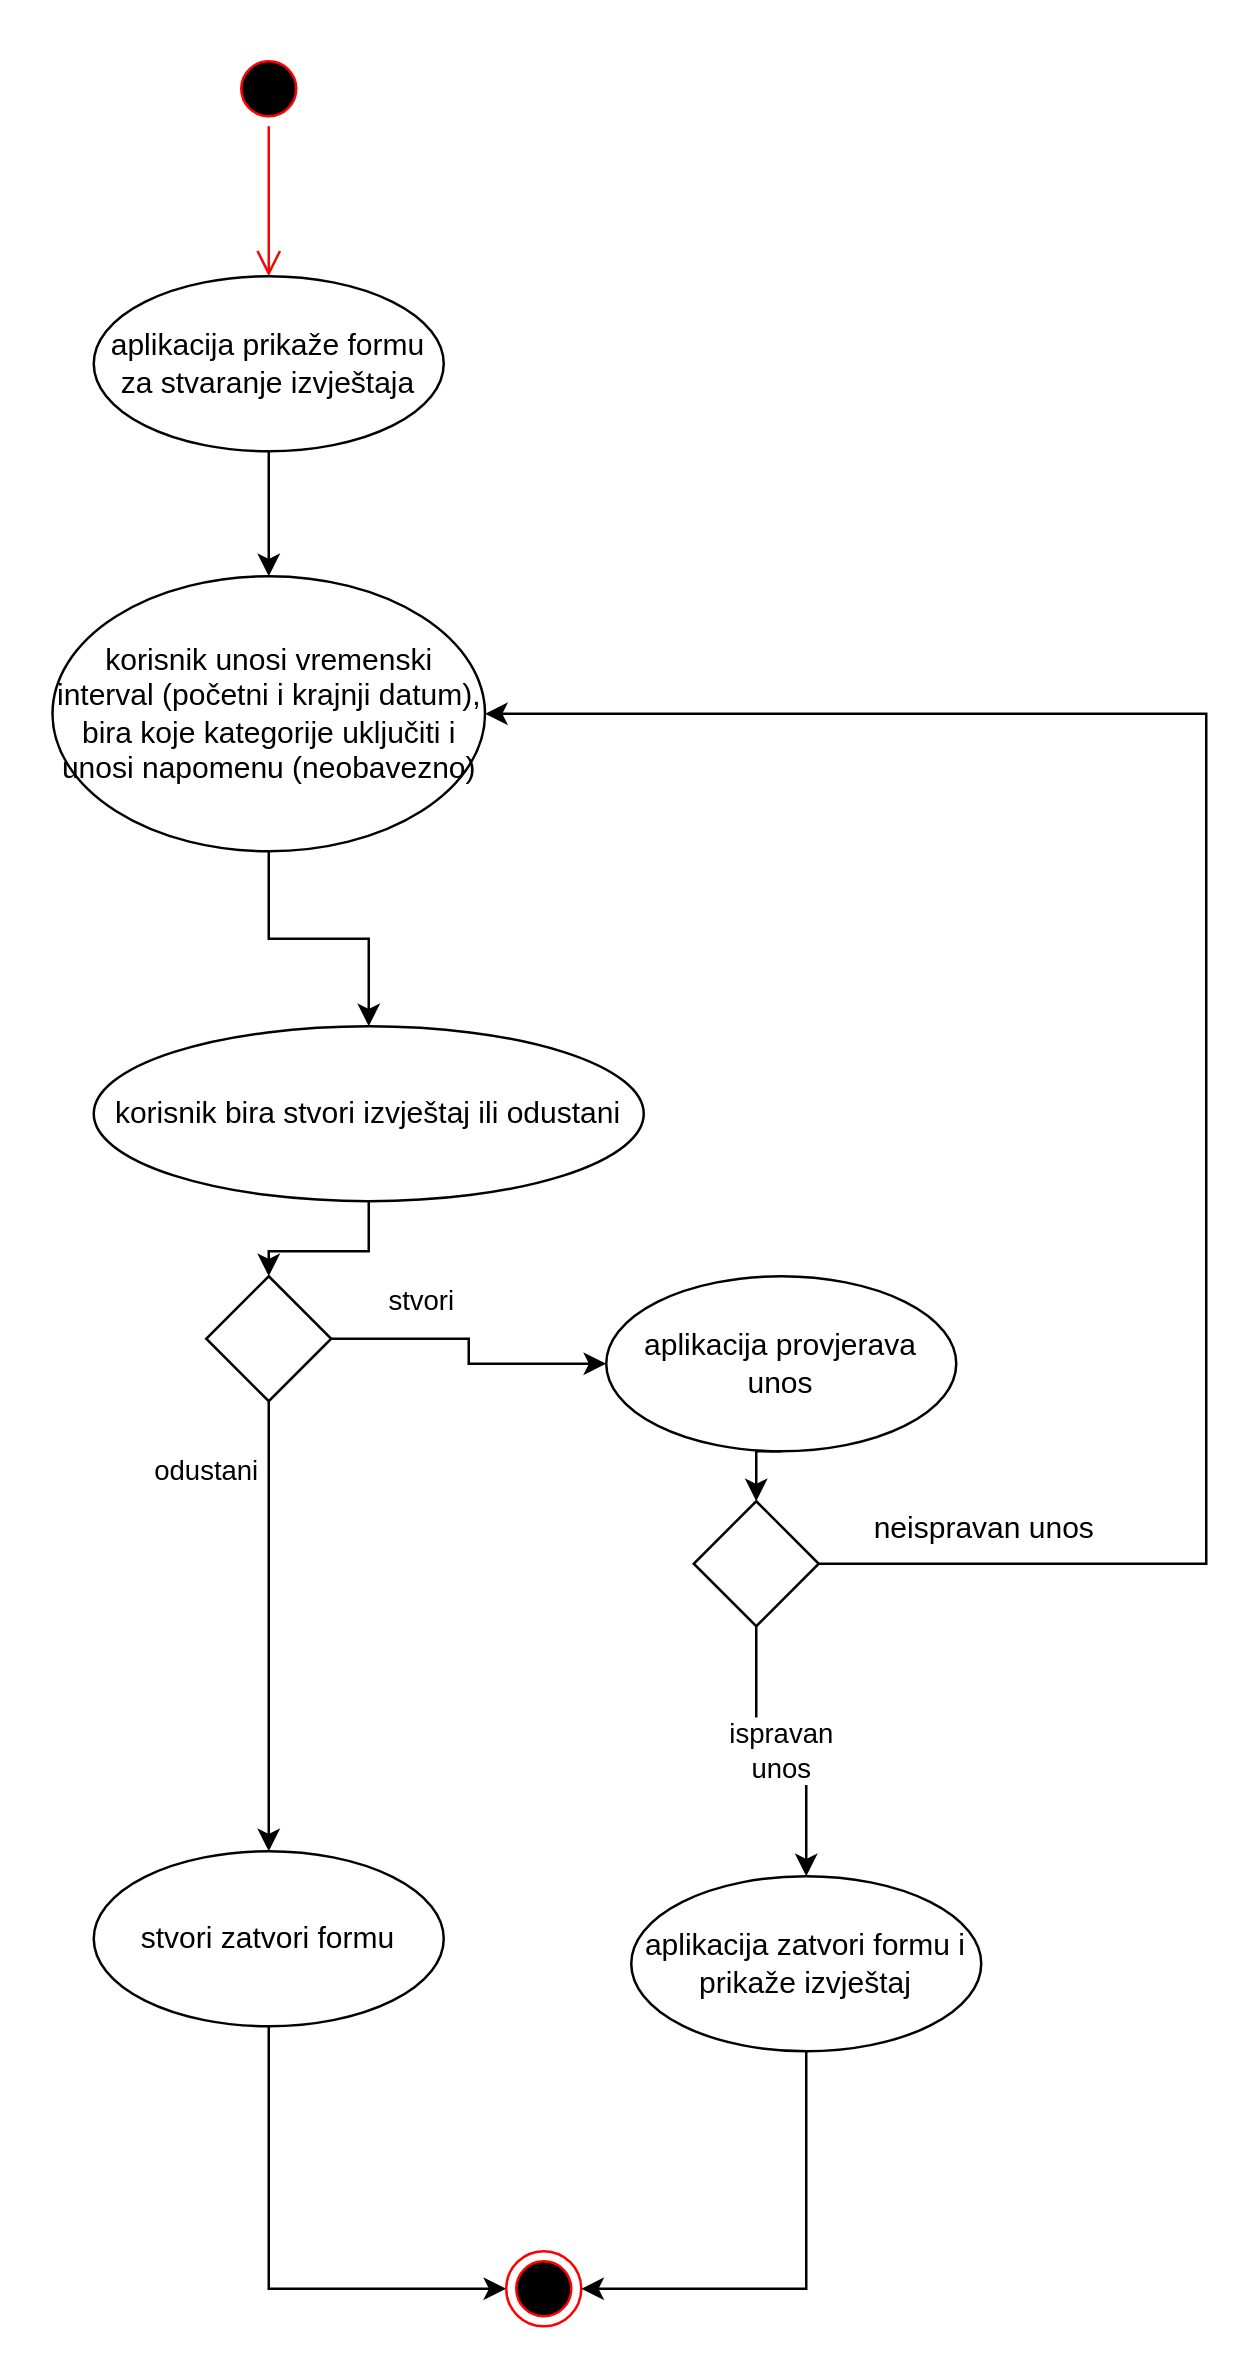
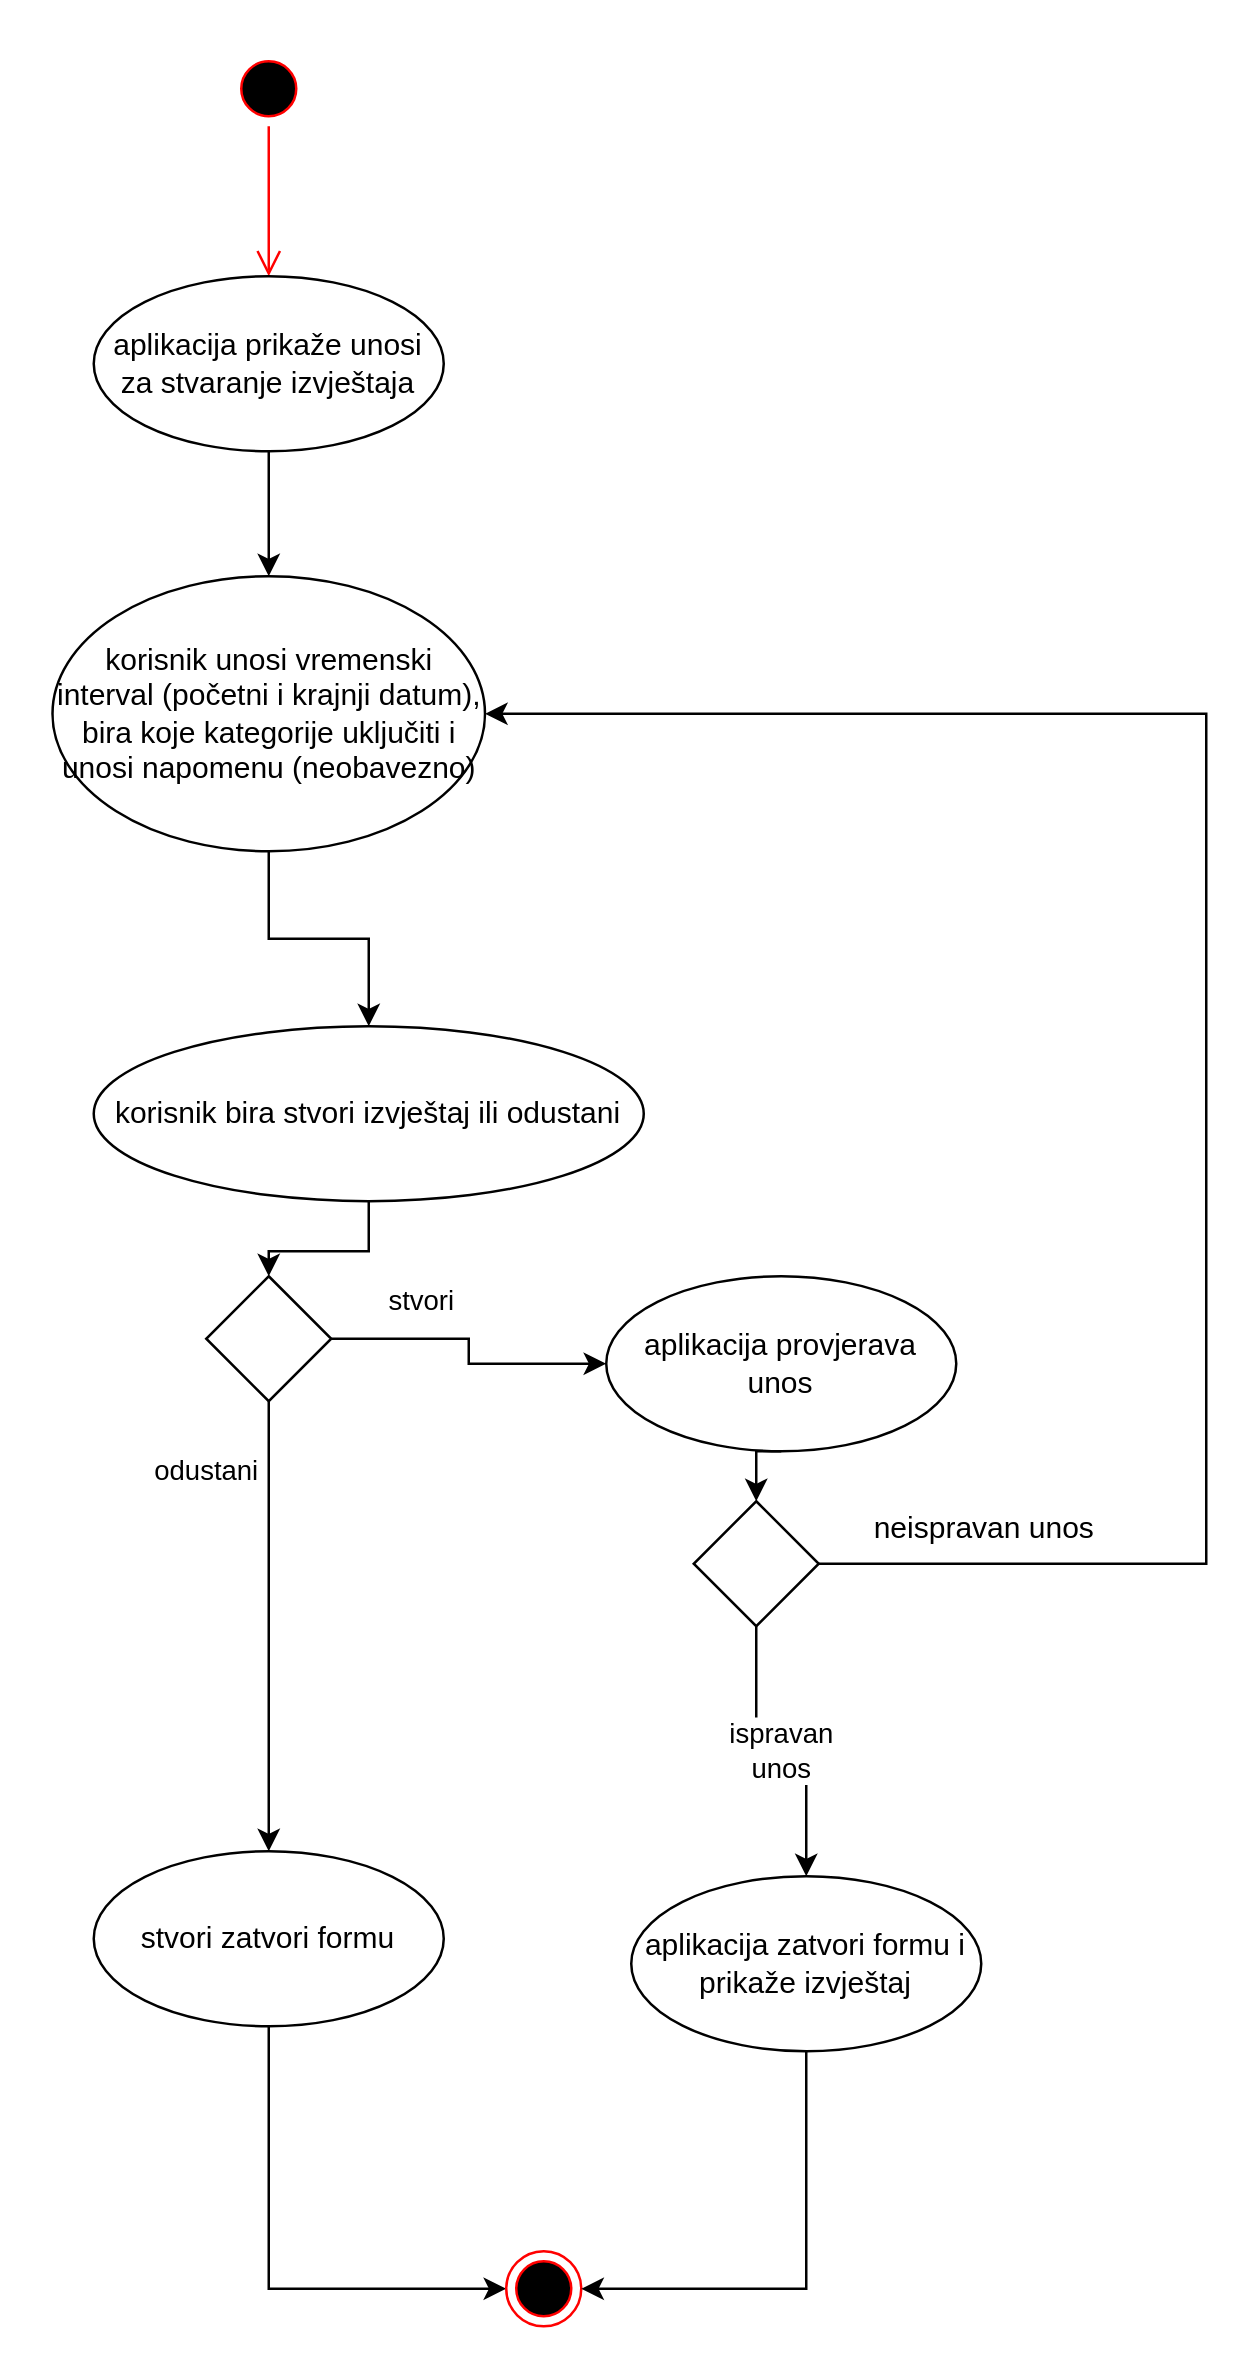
(269, 364) -> (269, 364)
